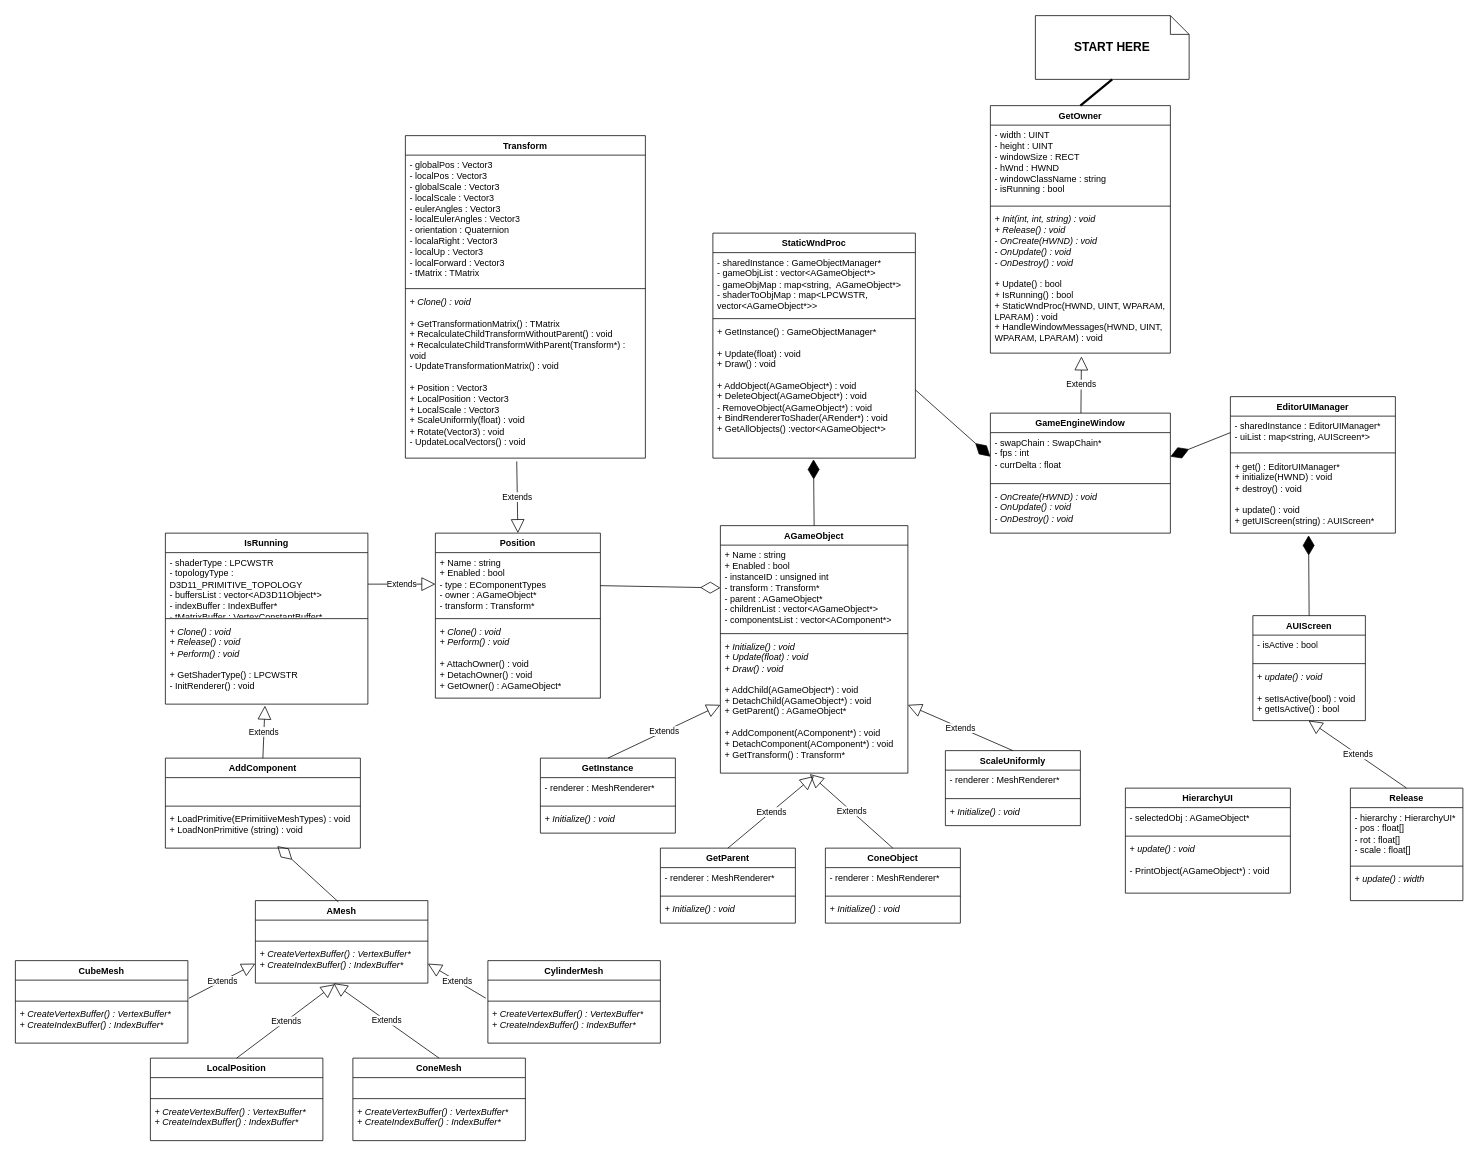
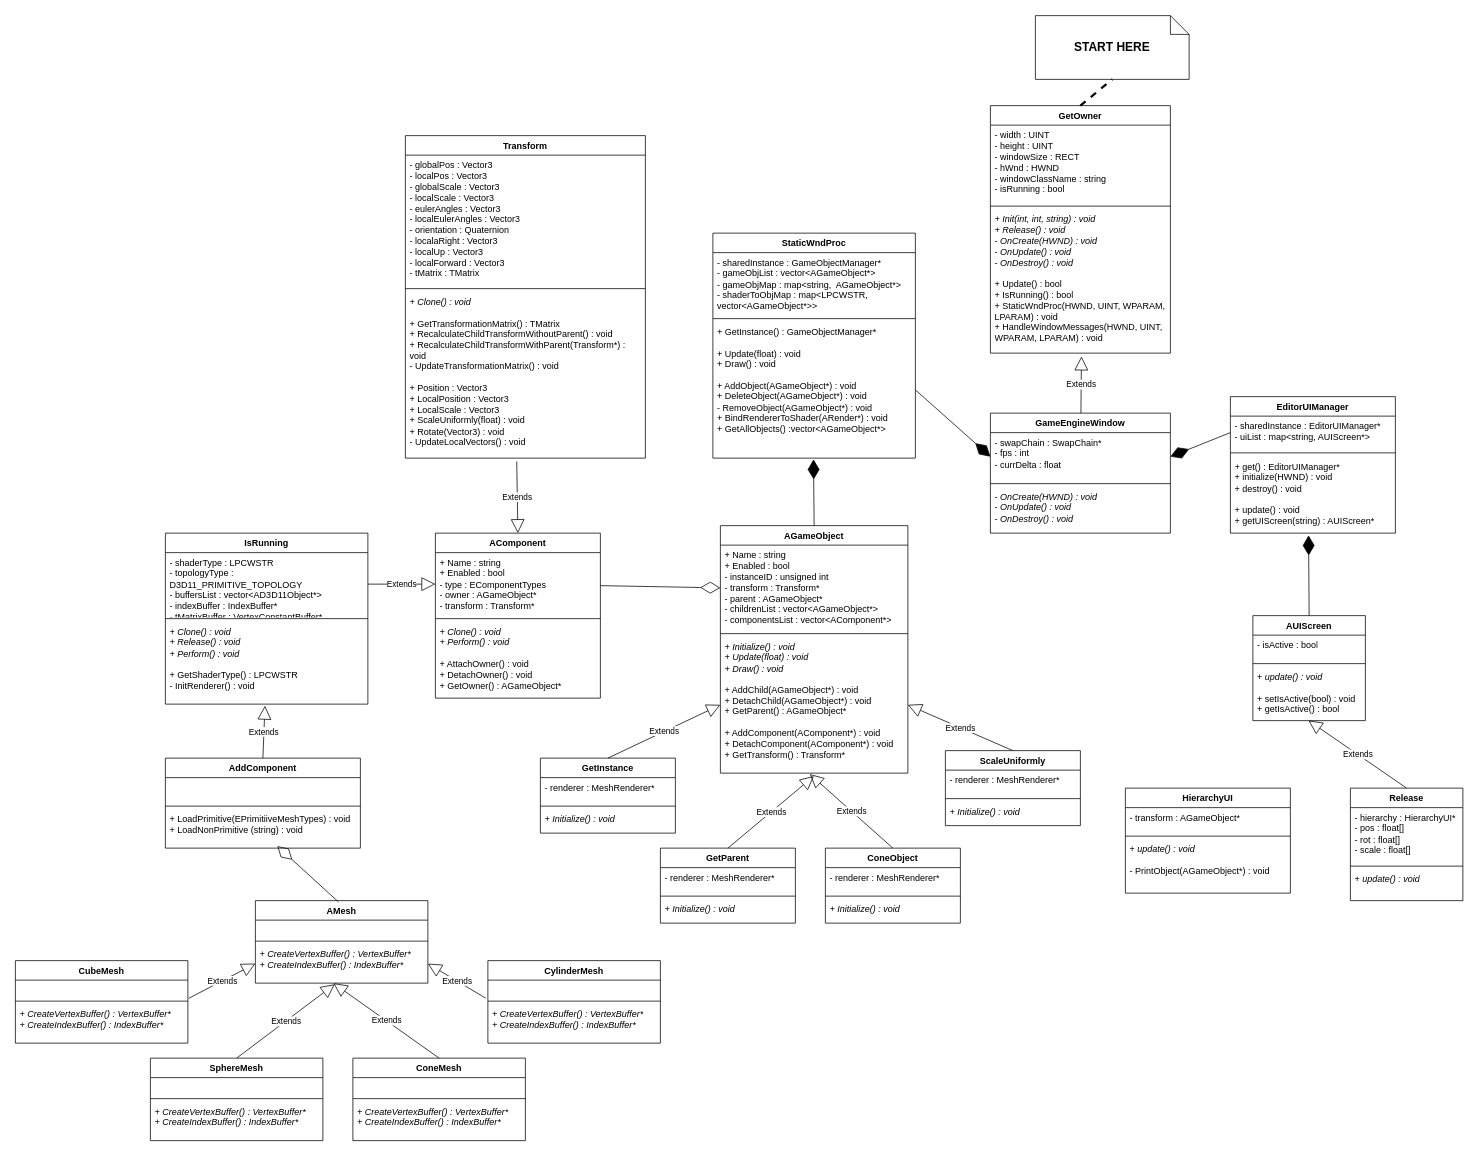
(1098, 91) -> (1098, 91)
(518, 544) -> (518, 544)
(1195, 818) -> (1191, 818)
(1394, 880) -> (1392, 880)
(237, 1069) -> (237, 1069)
